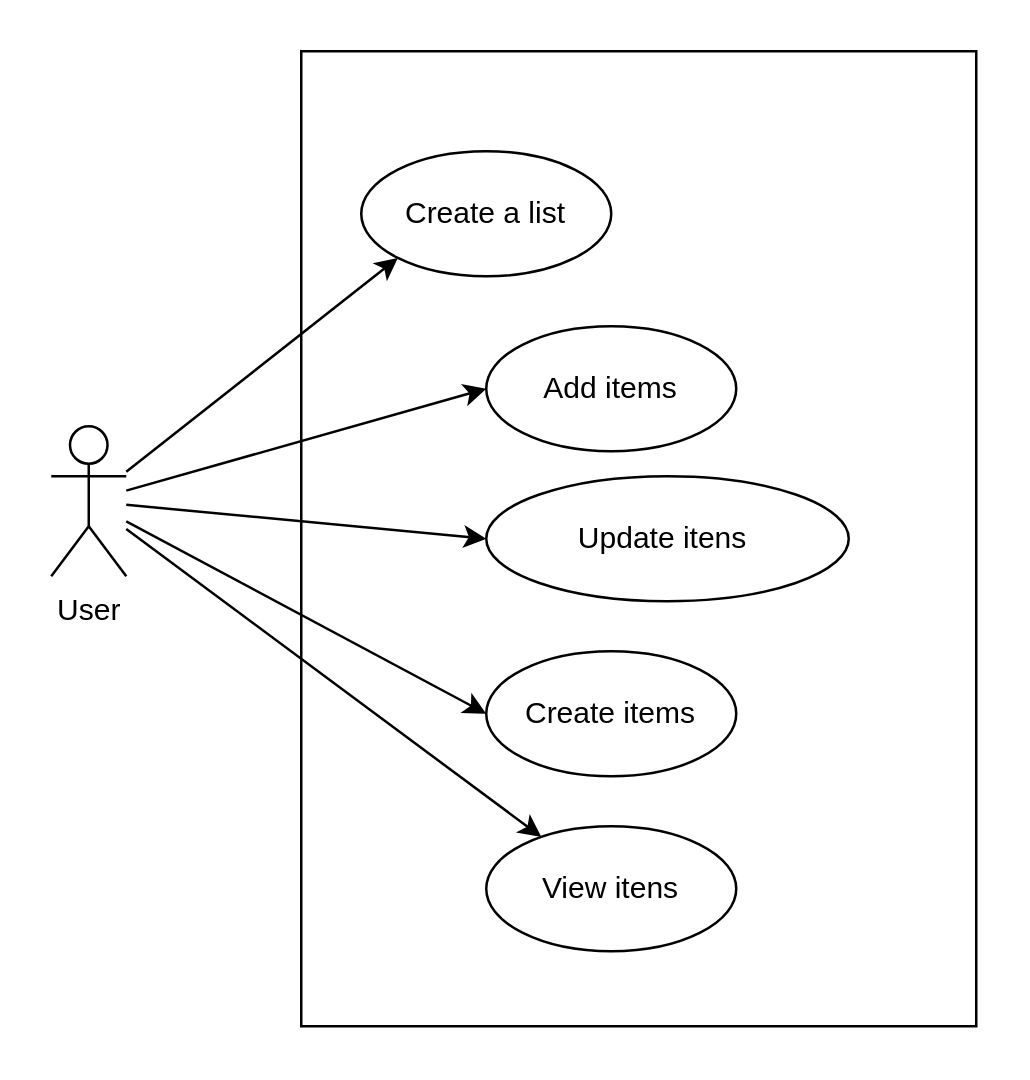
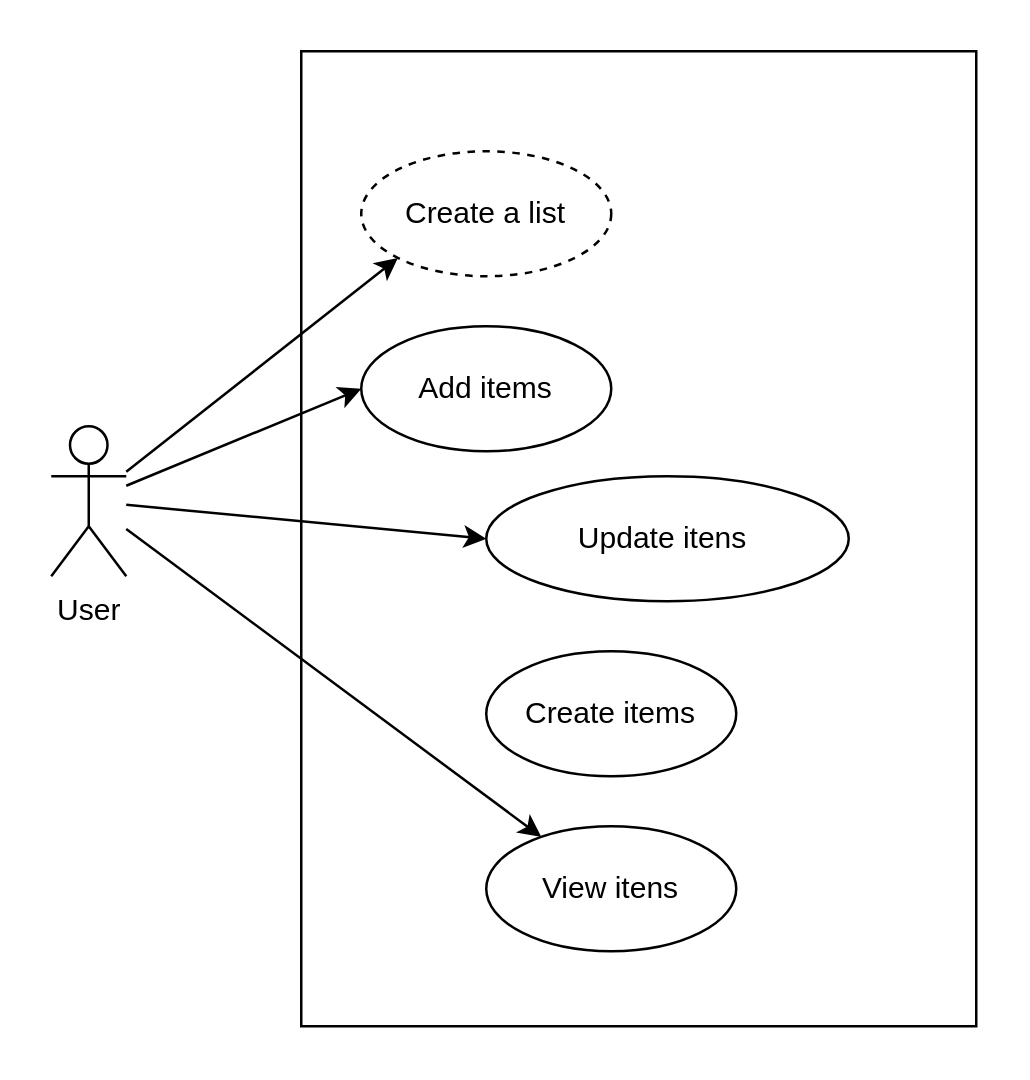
(486, 214) -> (486, 214)
(611, 389) -> (486, 389)
(299, 614) -> none
